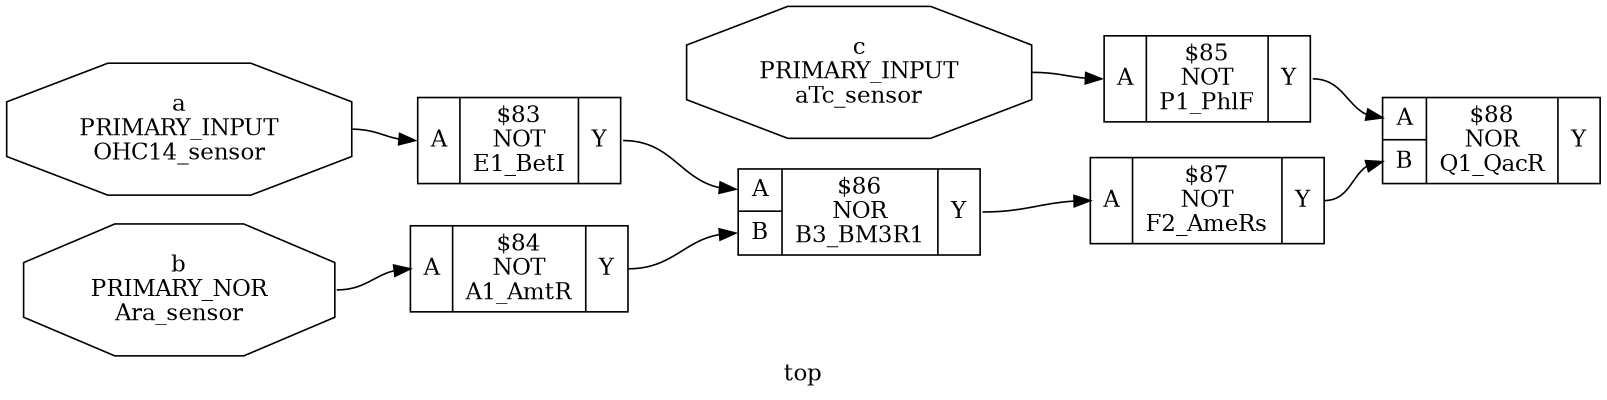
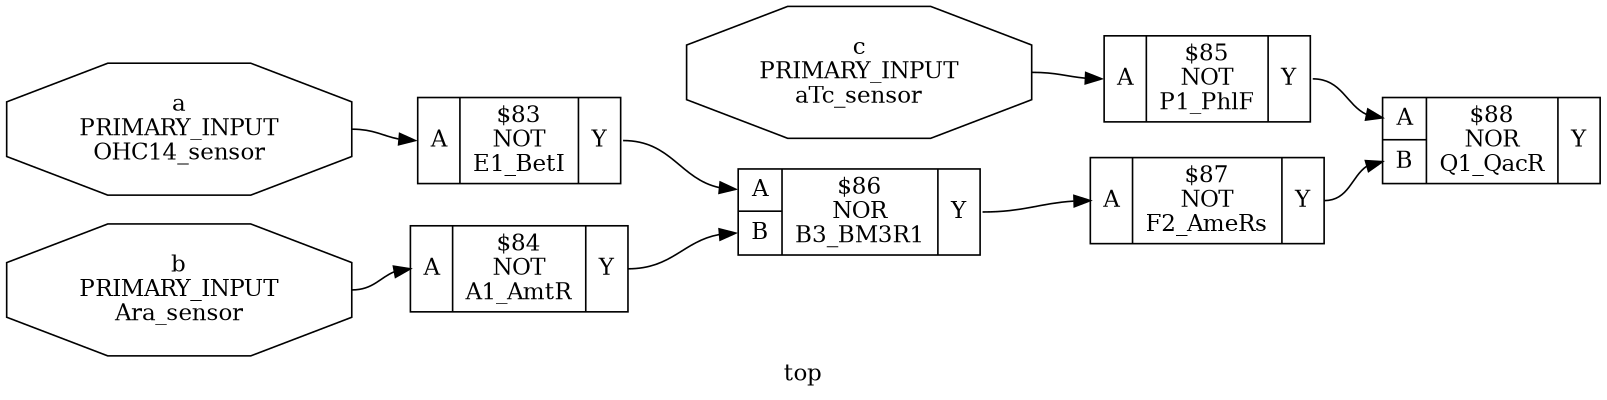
(179, 290) -> (179, 290)
